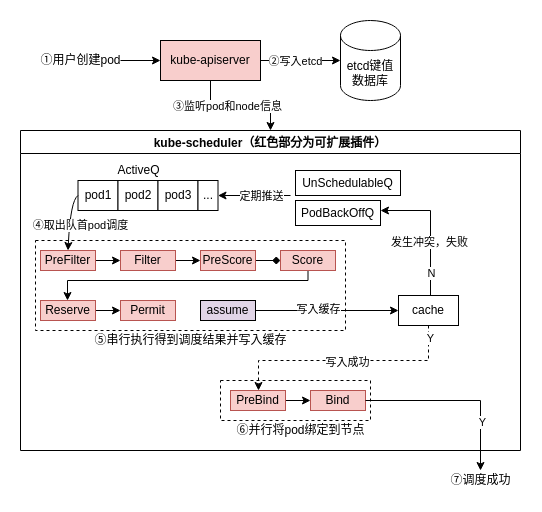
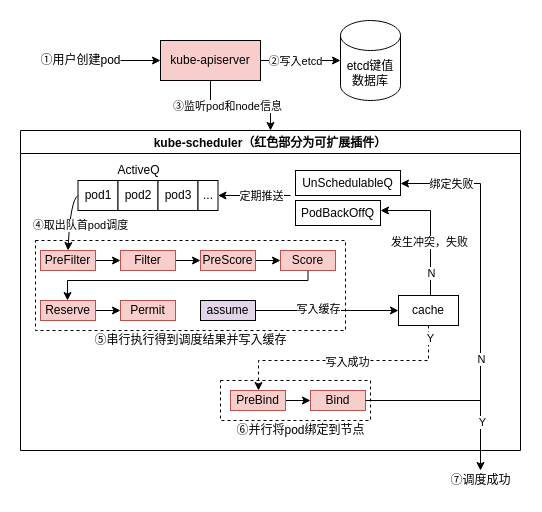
none -> (481, 255)
(272, 261) -> (272, 261)
